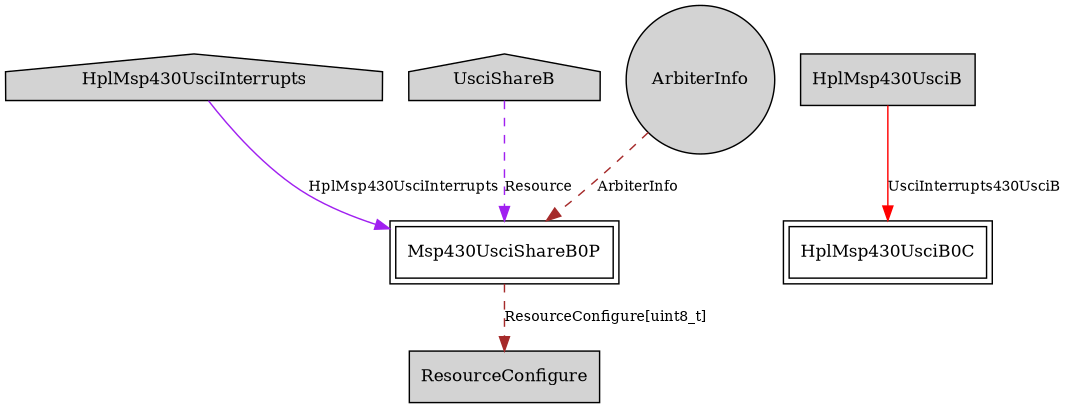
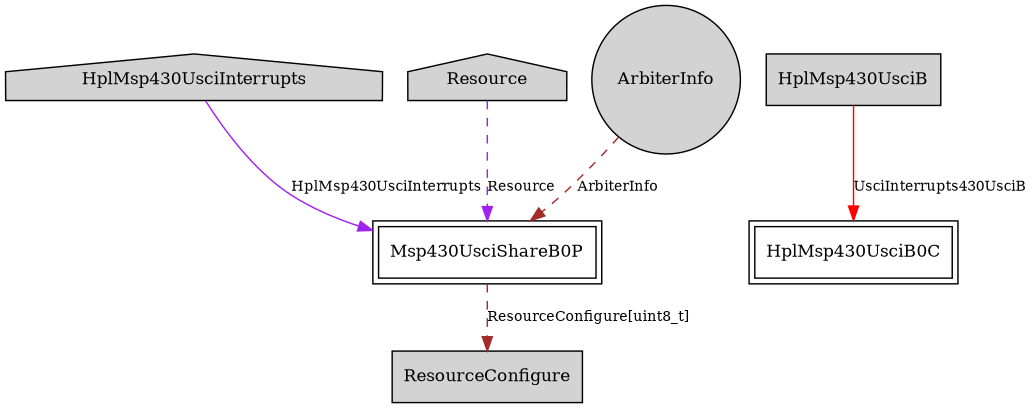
(504, 80) -> (487, 80)
